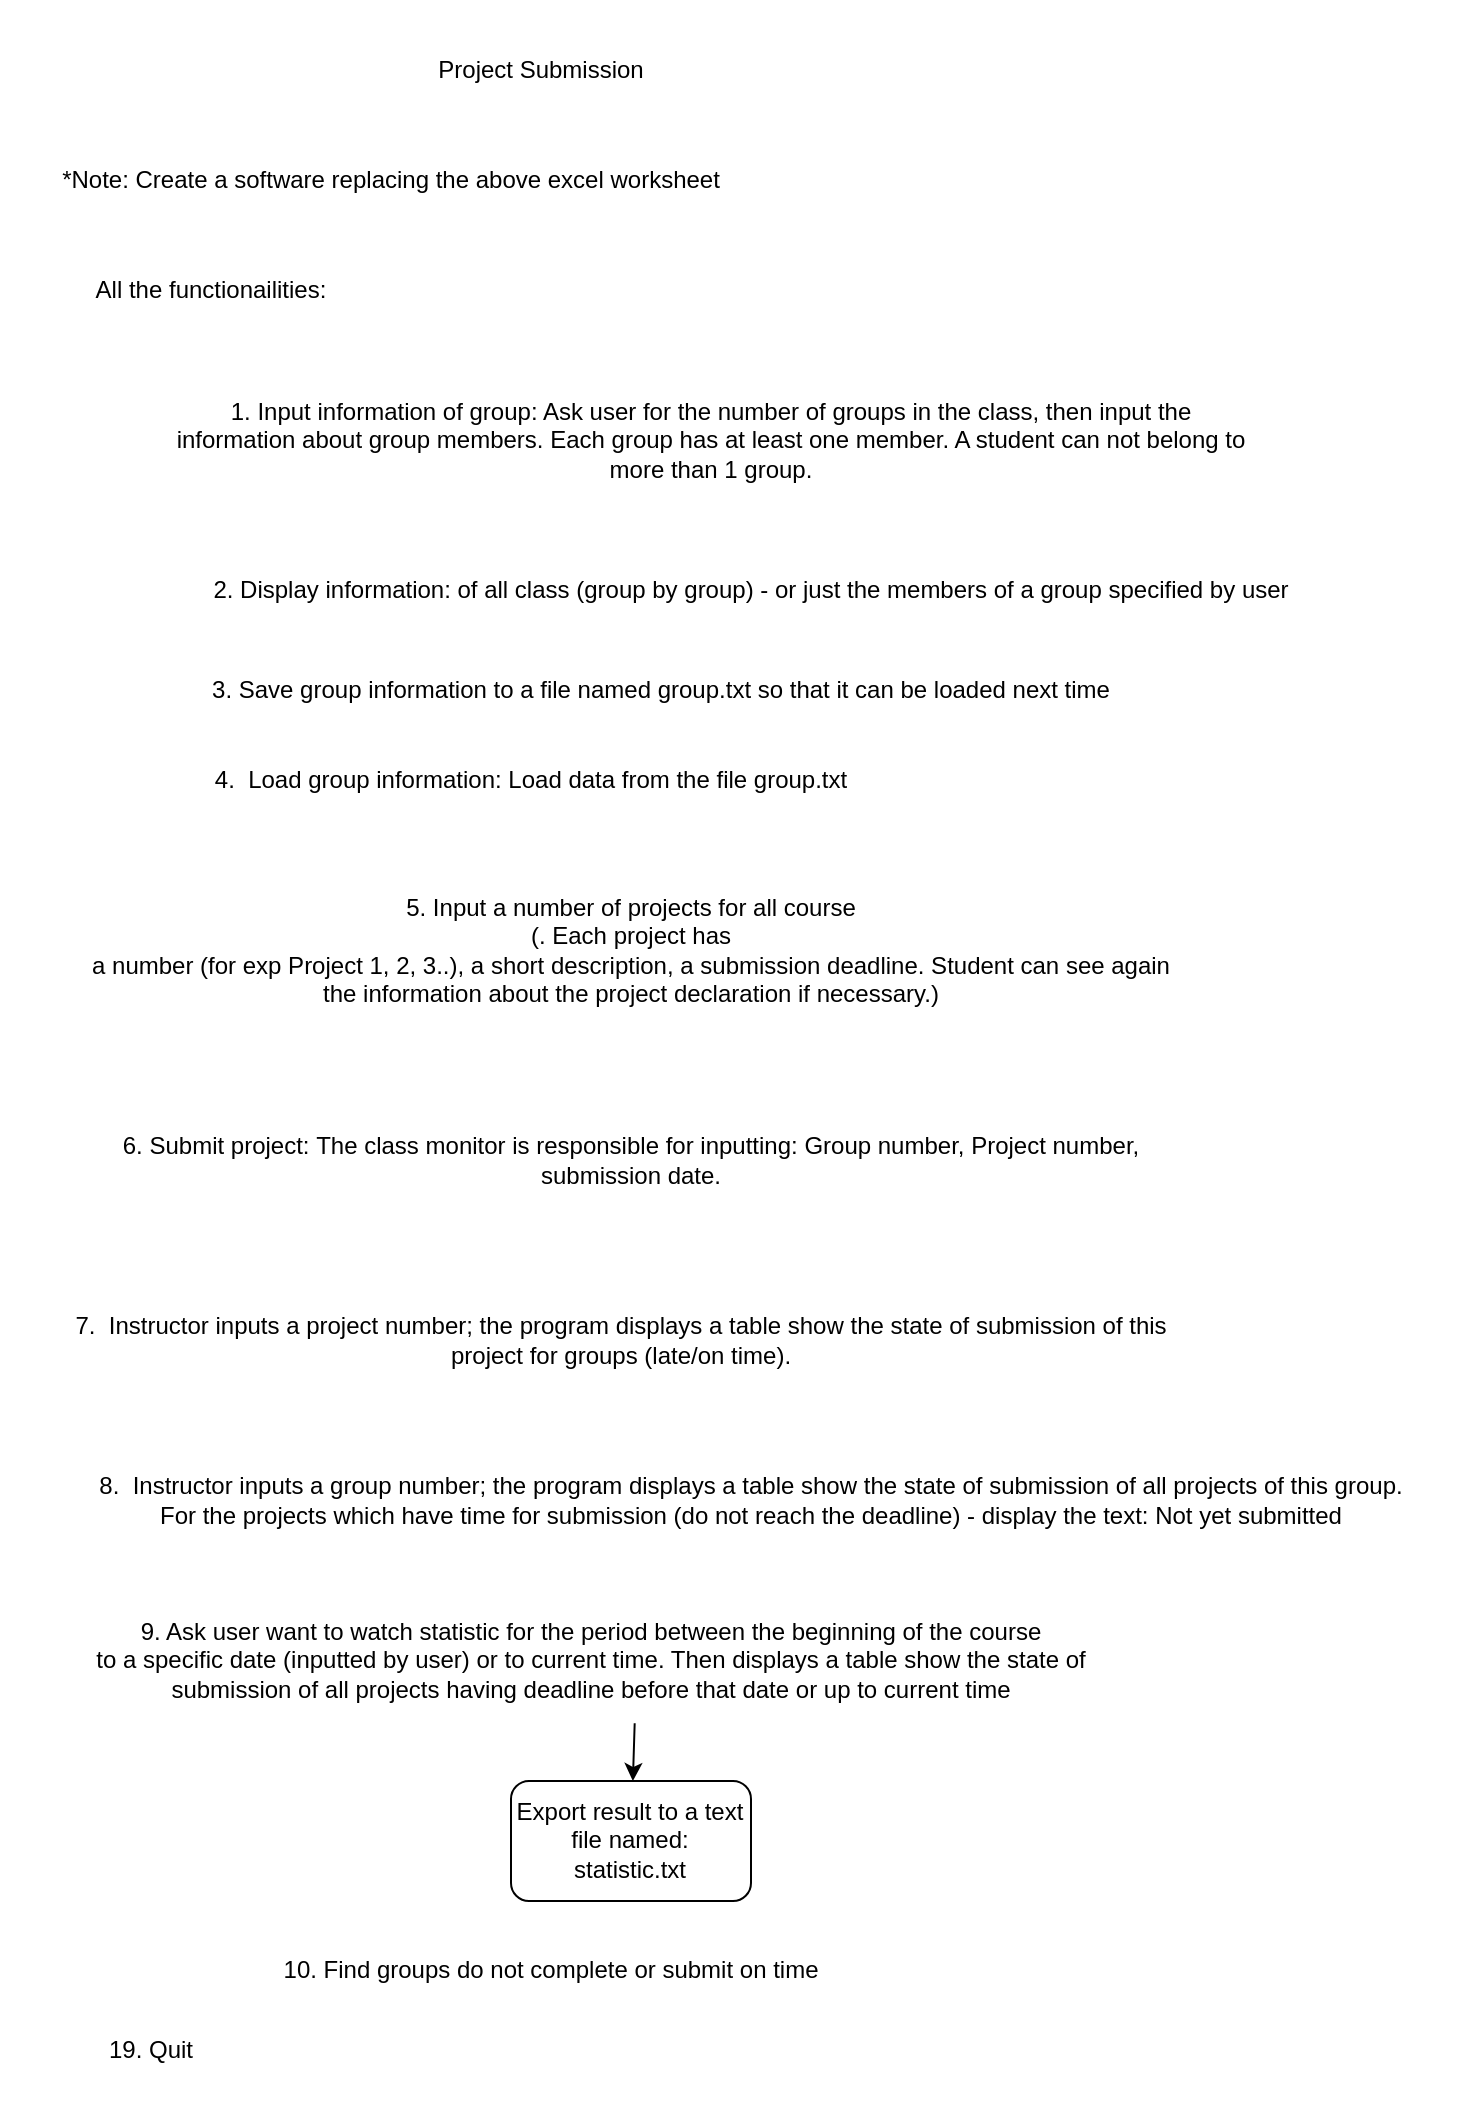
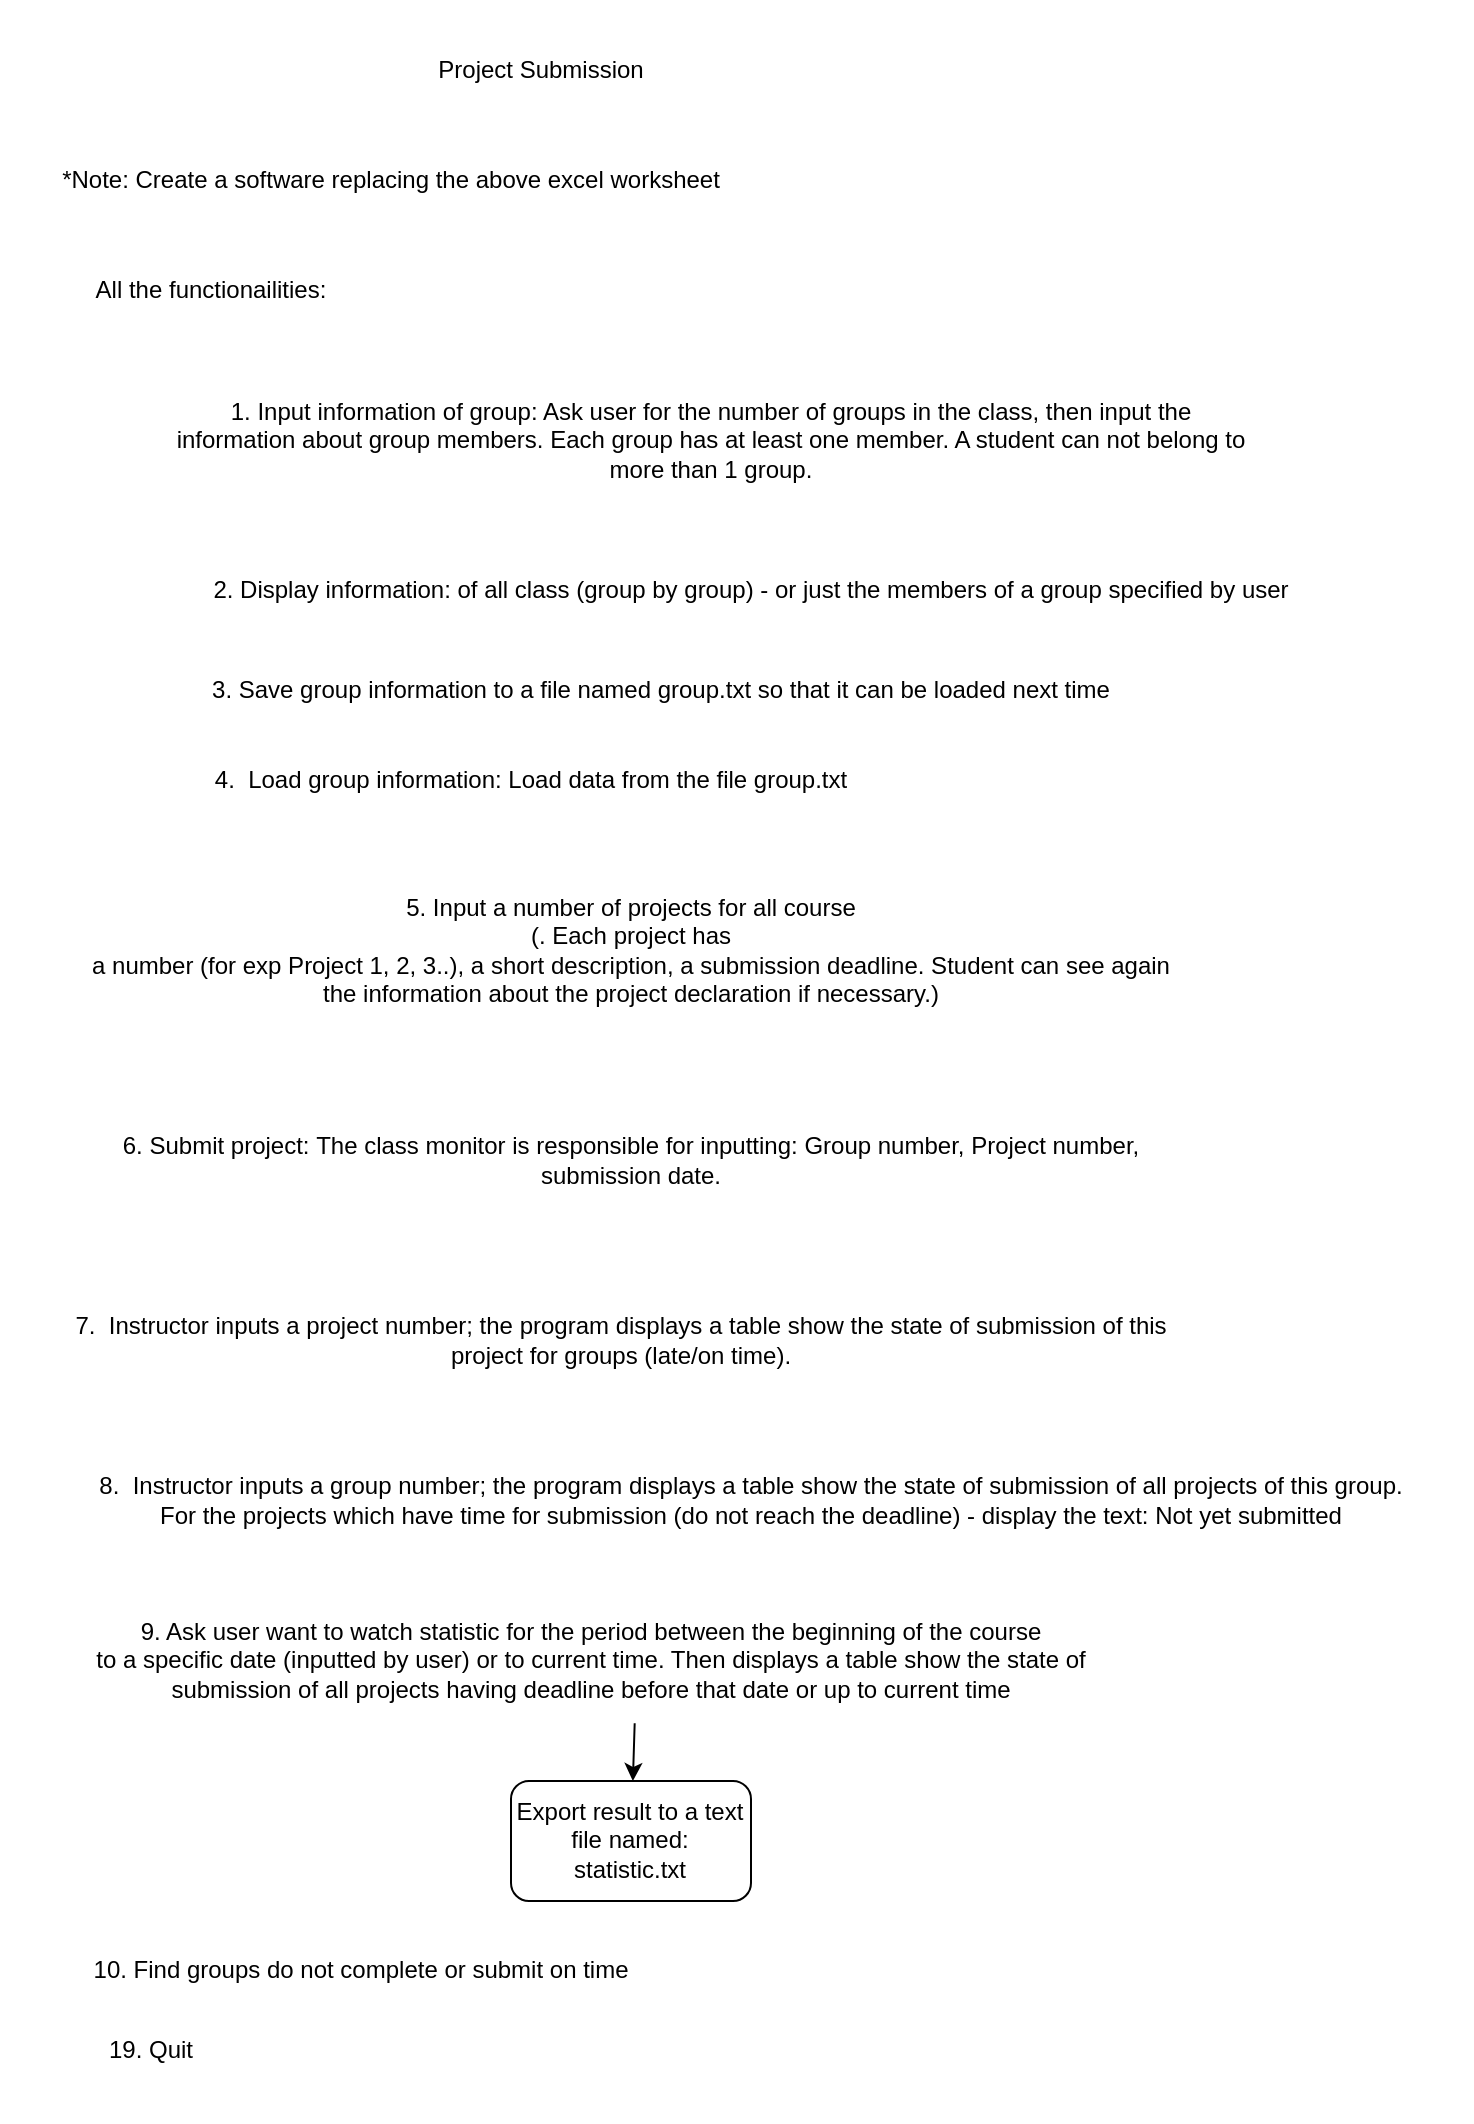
(551, 1971) -> (361, 1971)
